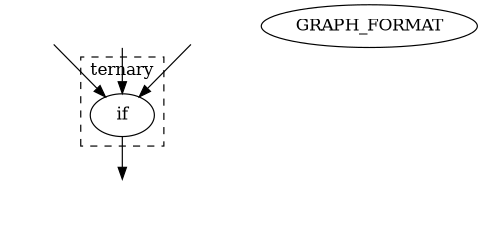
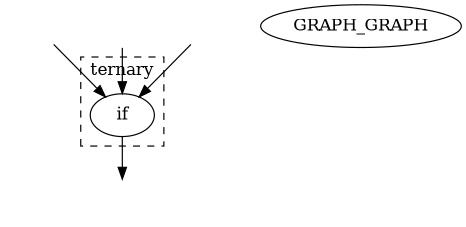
(369, 26) -> (361, 26)
